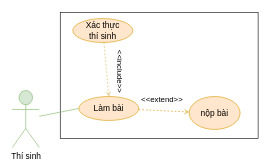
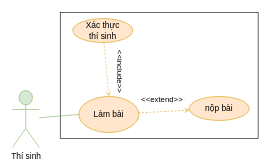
(109, 108) -> (109, 114)
(215, 113) -> (219, 108)
